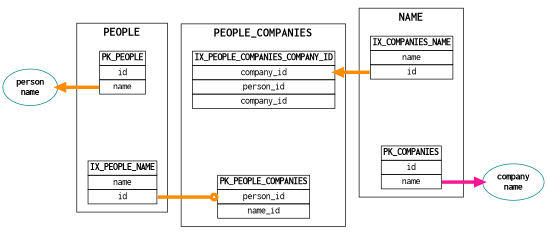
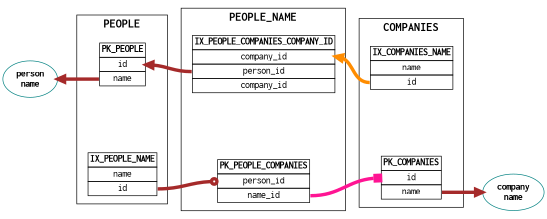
(411, 18) -> (411, 28)
(263, 33) -> (263, 18)
none -> (172, 69)
(82, 87) -> (82, 79)
(459, 182) -> (459, 192)
none -> (341, 189)
(186, 197) -> (186, 185)
